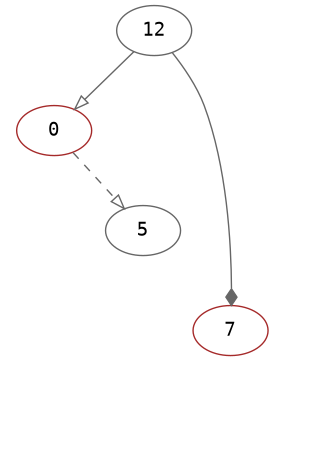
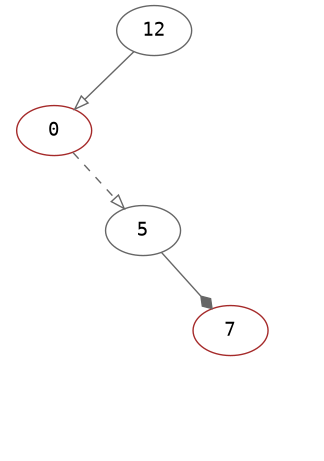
(220, 165) -> (181, 274)
